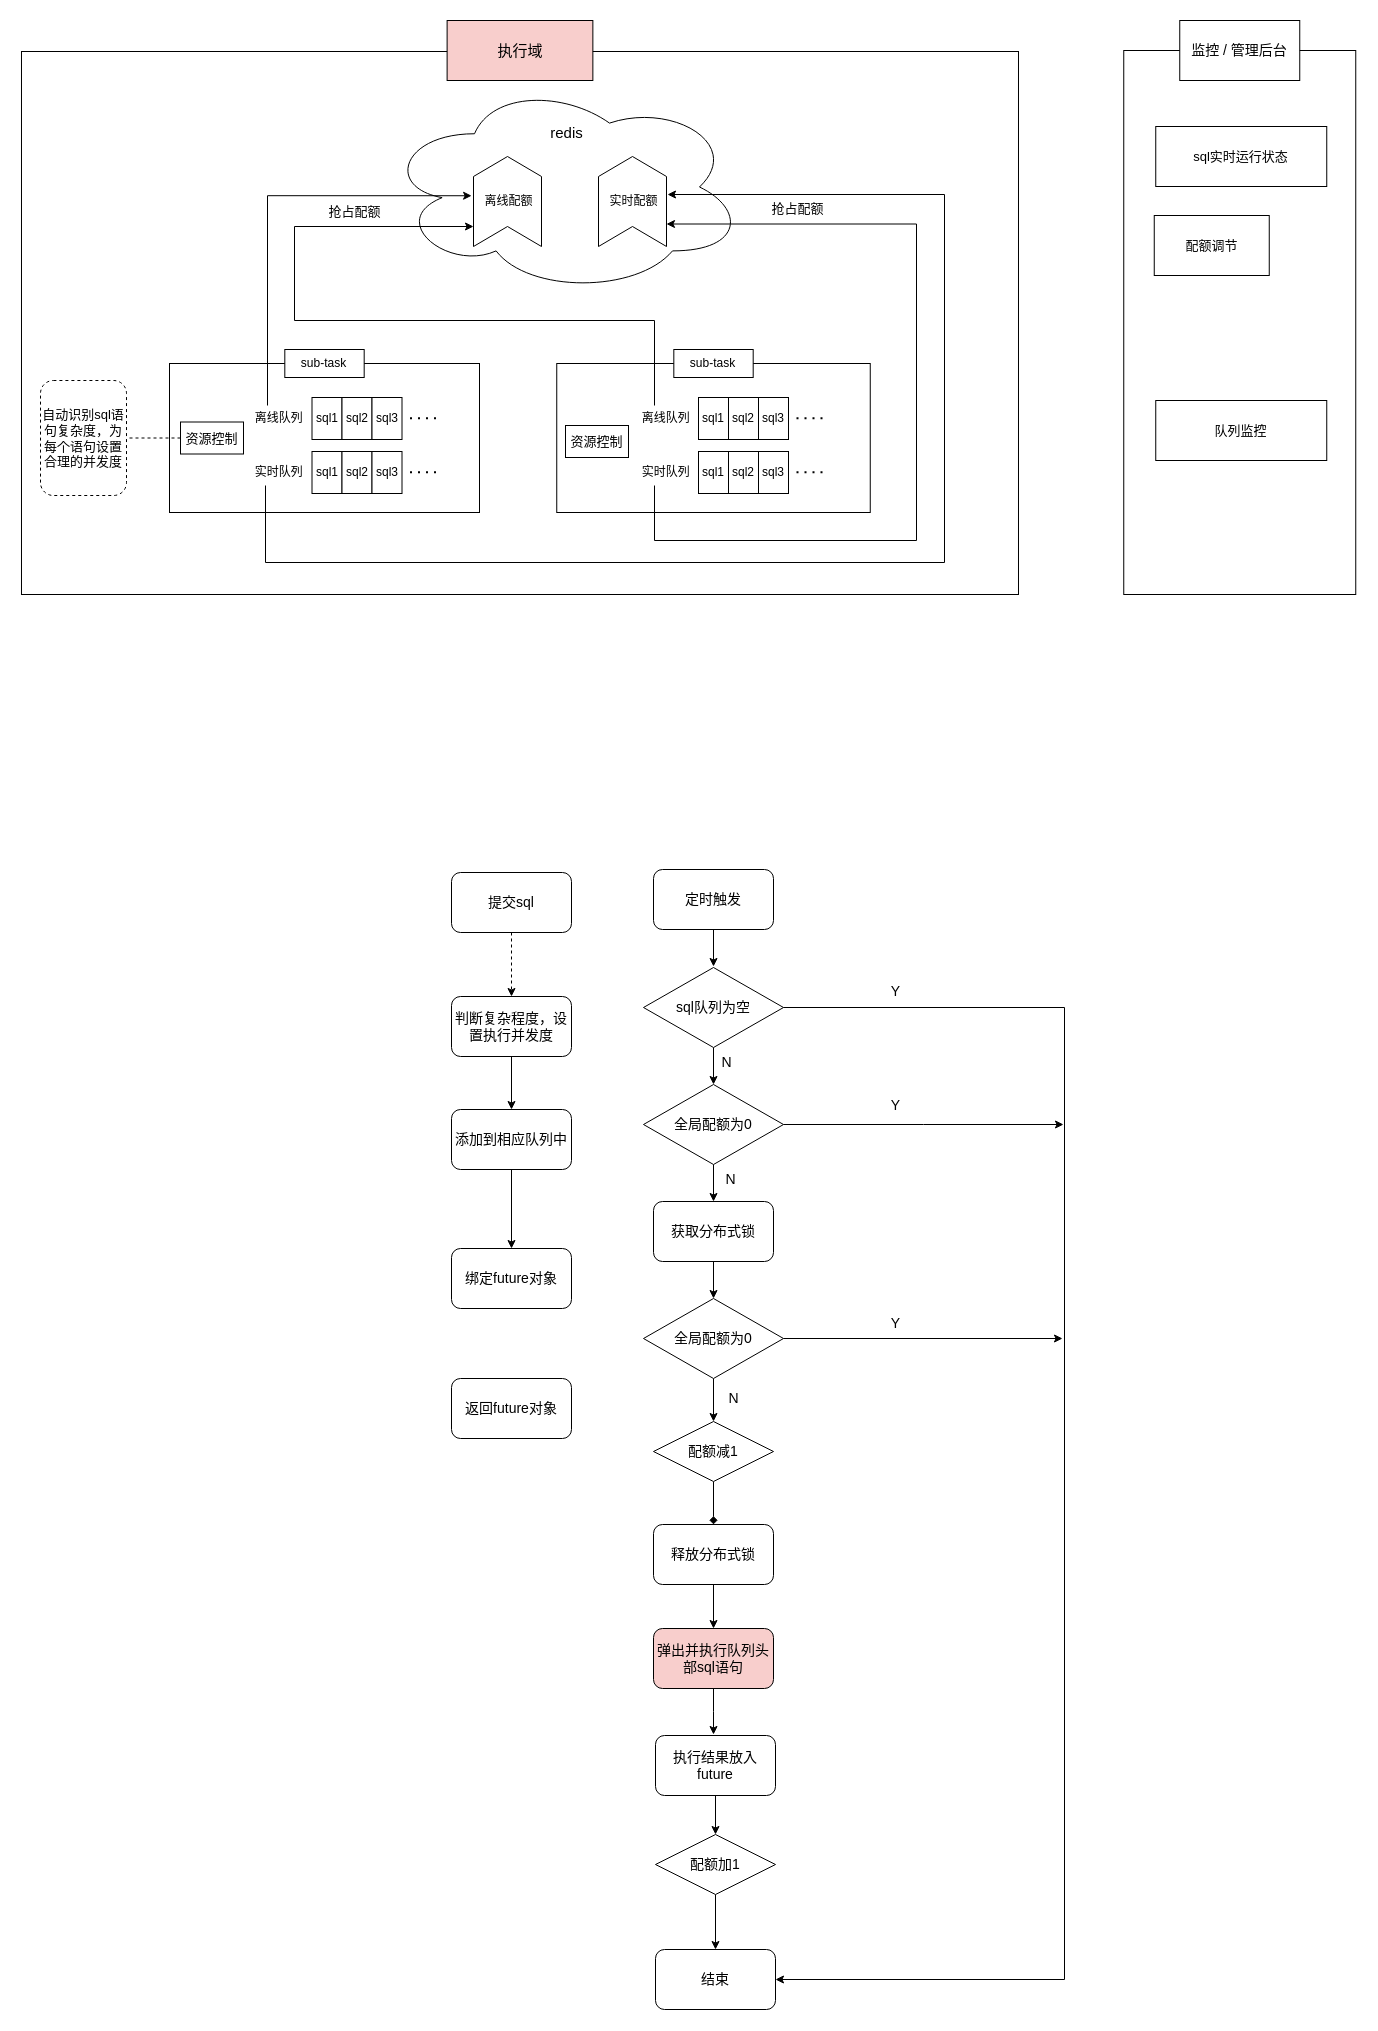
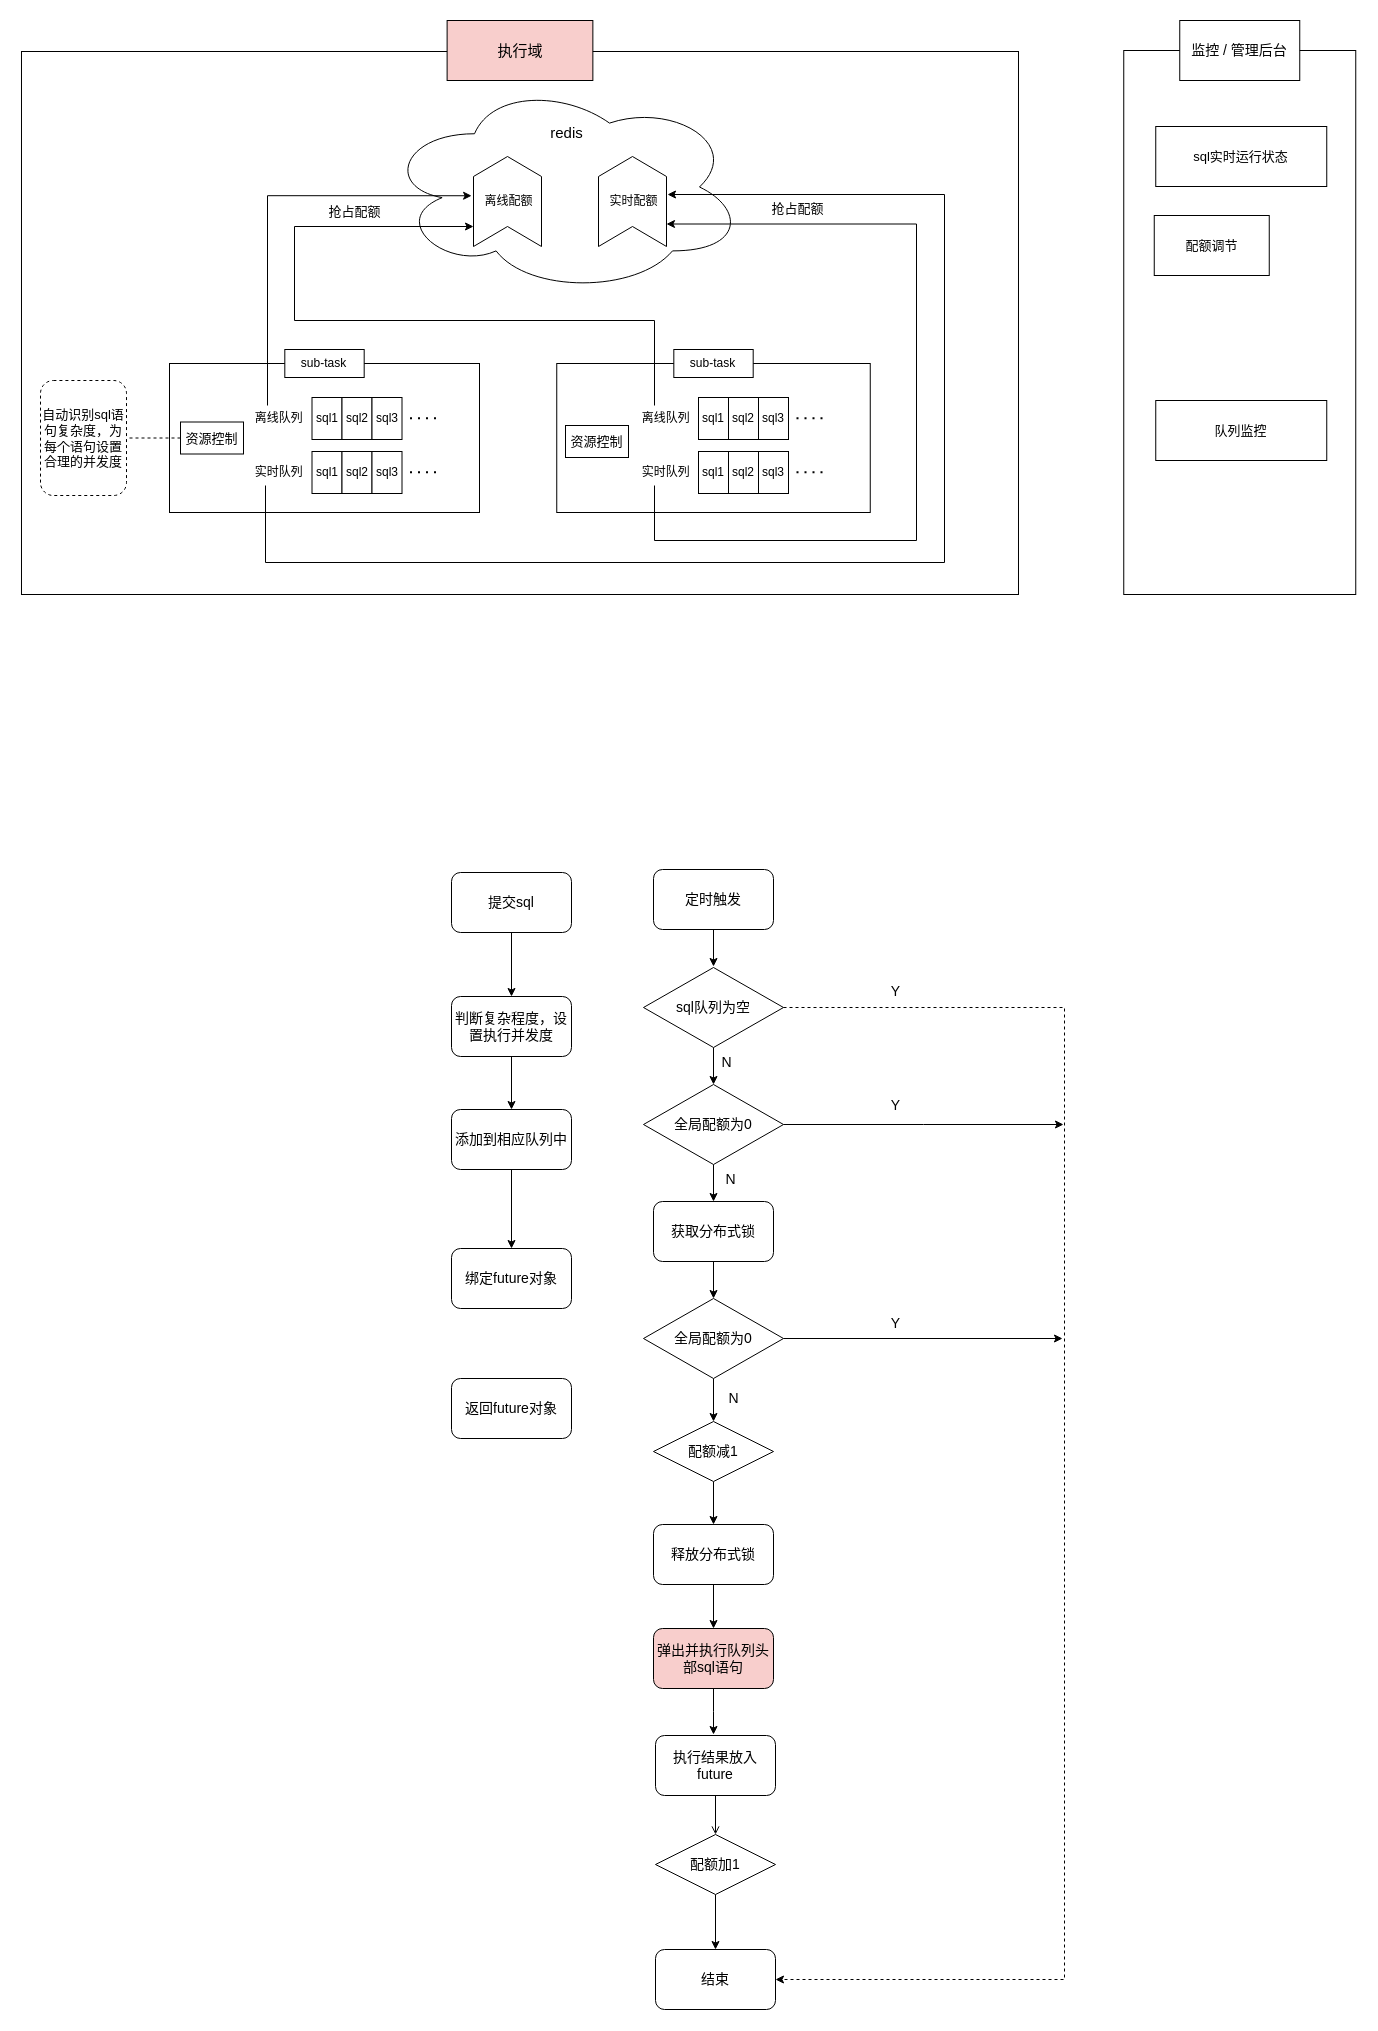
(512, 961) -> (512, 961)
(1065, 1494) -> (1065, 1494)
(714, 1515) -> (714, 1516)
(716, 1826) -> (716, 1827)
